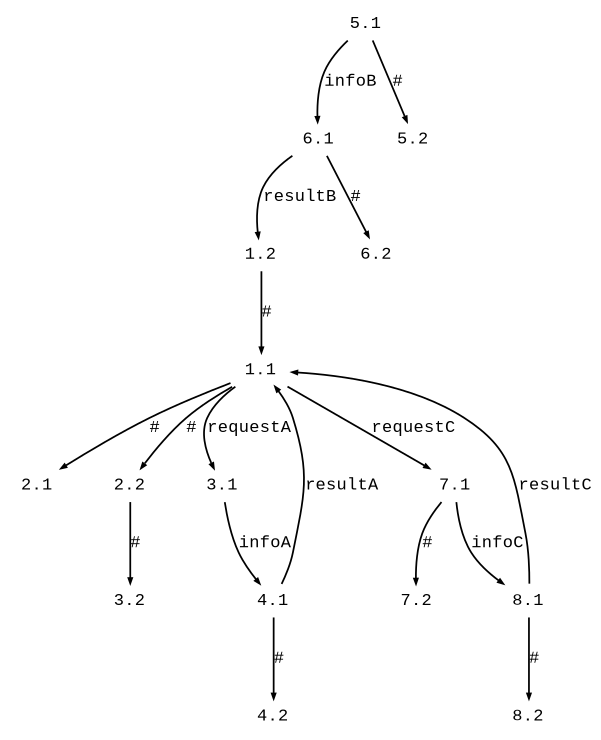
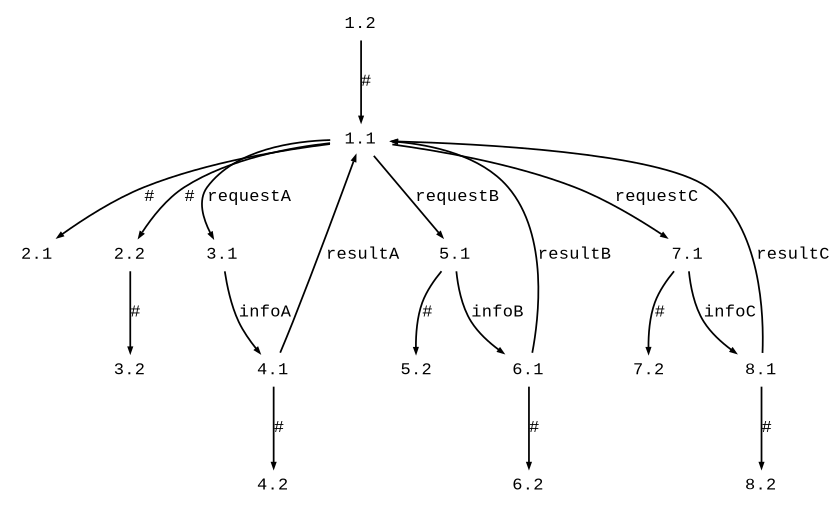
(263, 188) -> (522, 208)
none -> (406, 194)
